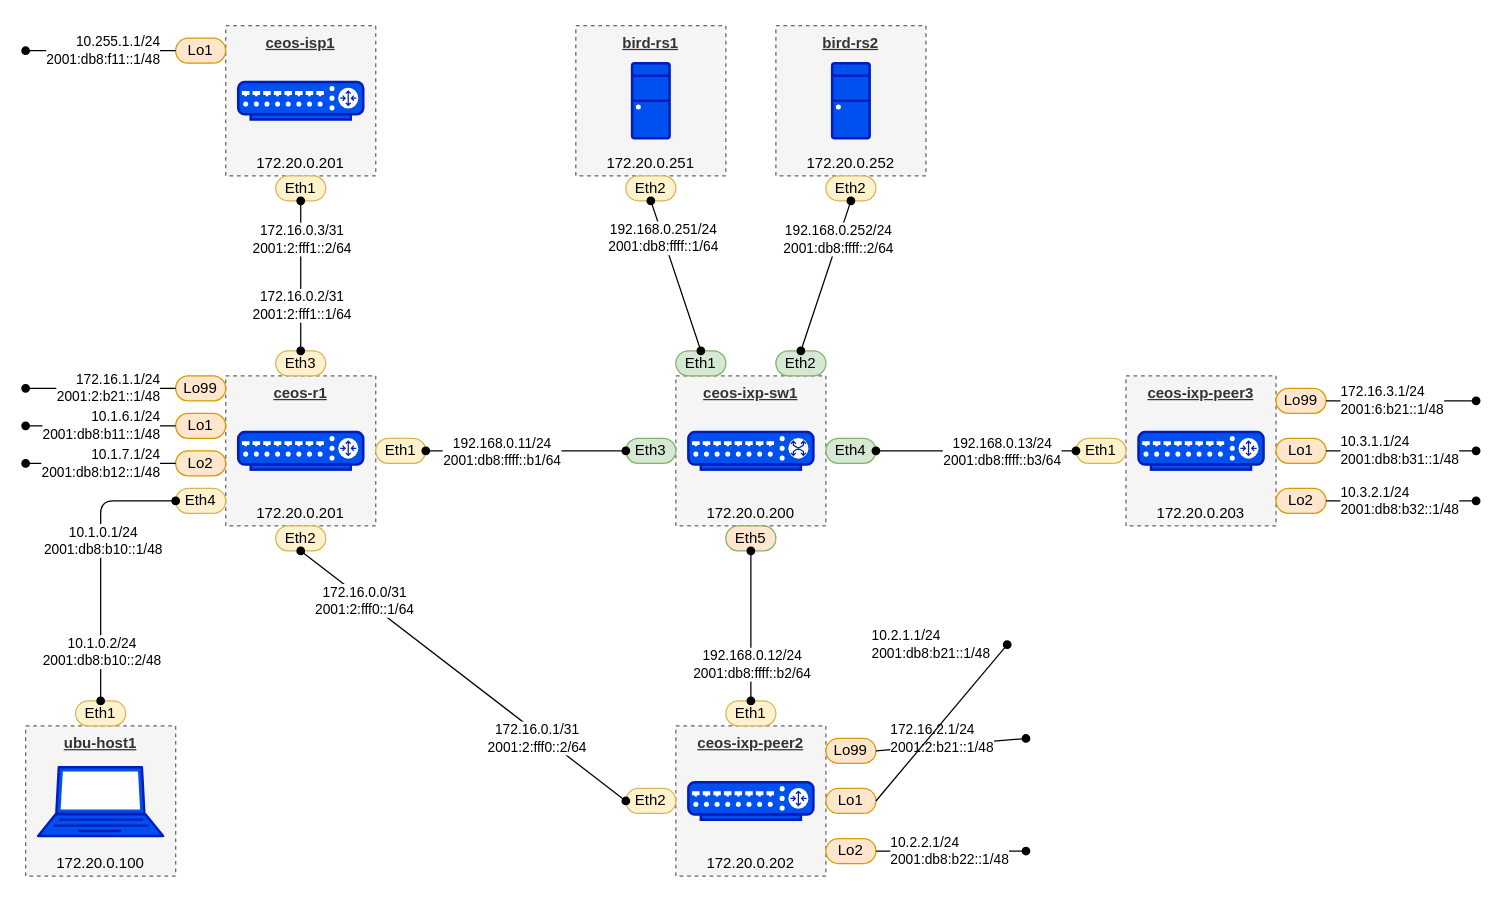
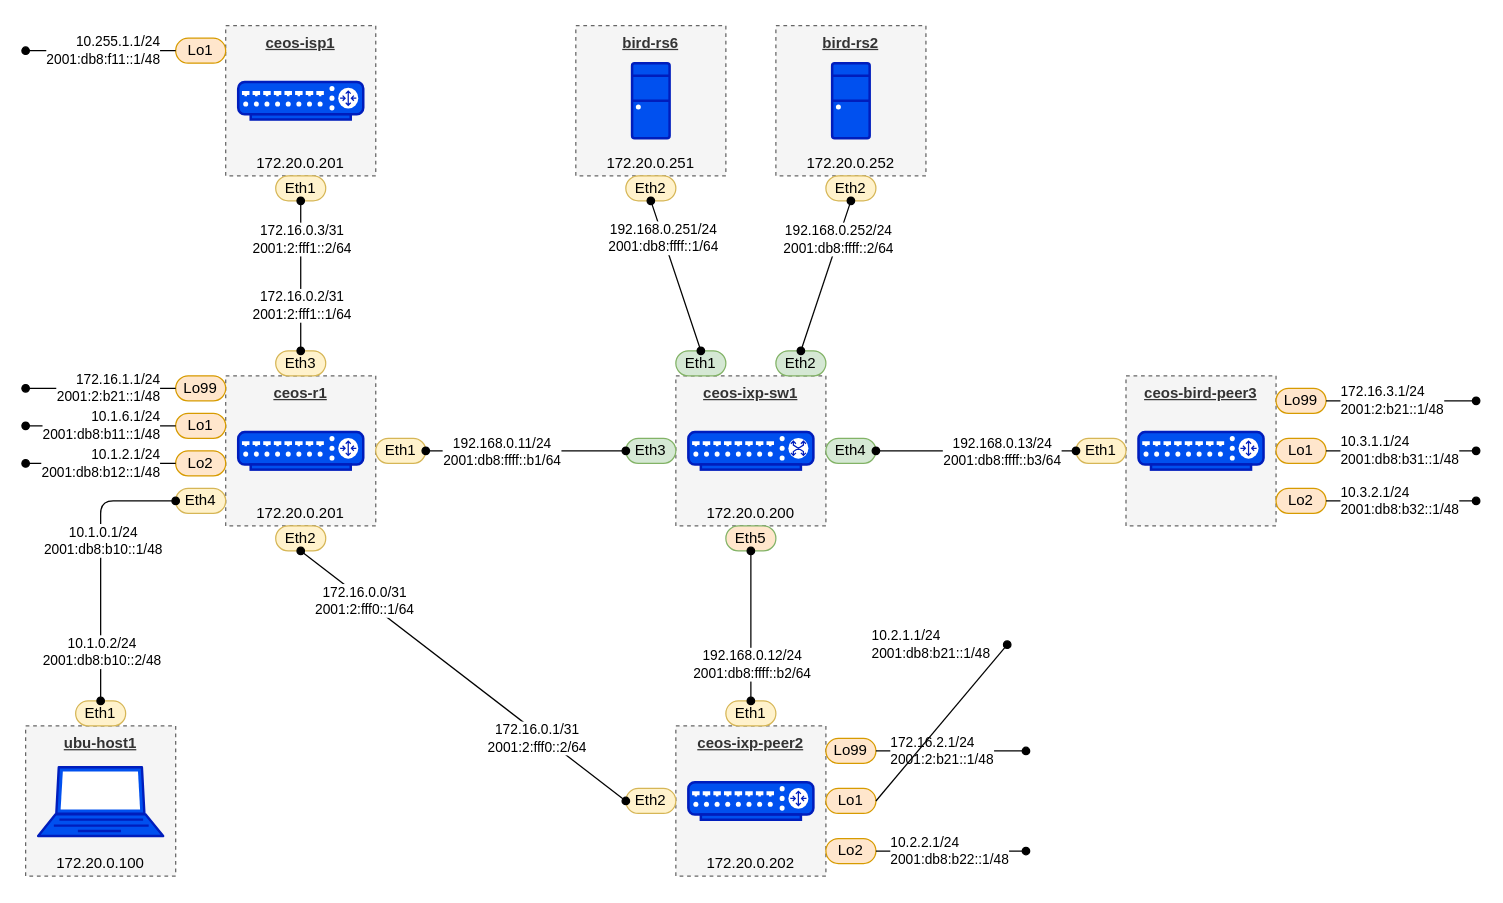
(651, 43) -> (651, 43)
(1201, 393) -> (1201, 393)
(1395, 401) -> (1395, 401)
(98, 463) -> (98, 463)
(1201, 513) -> none
(957, 738) -> (957, 751)
